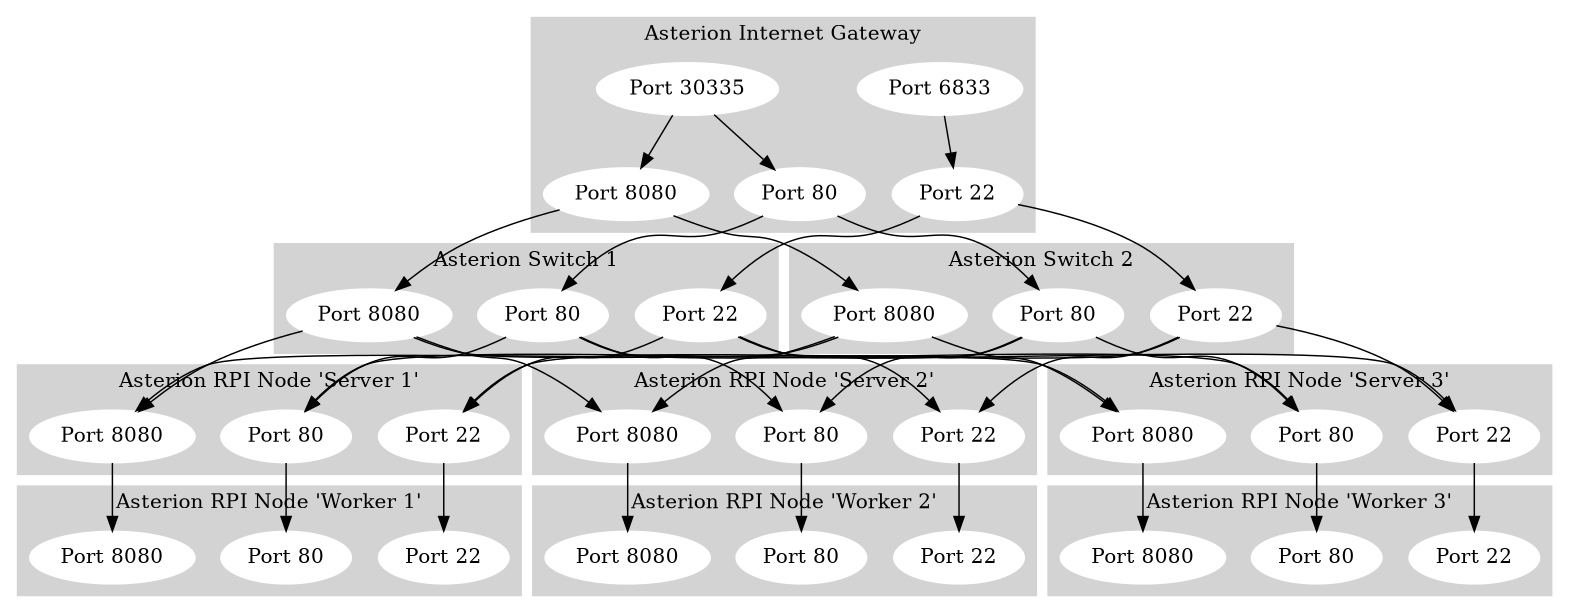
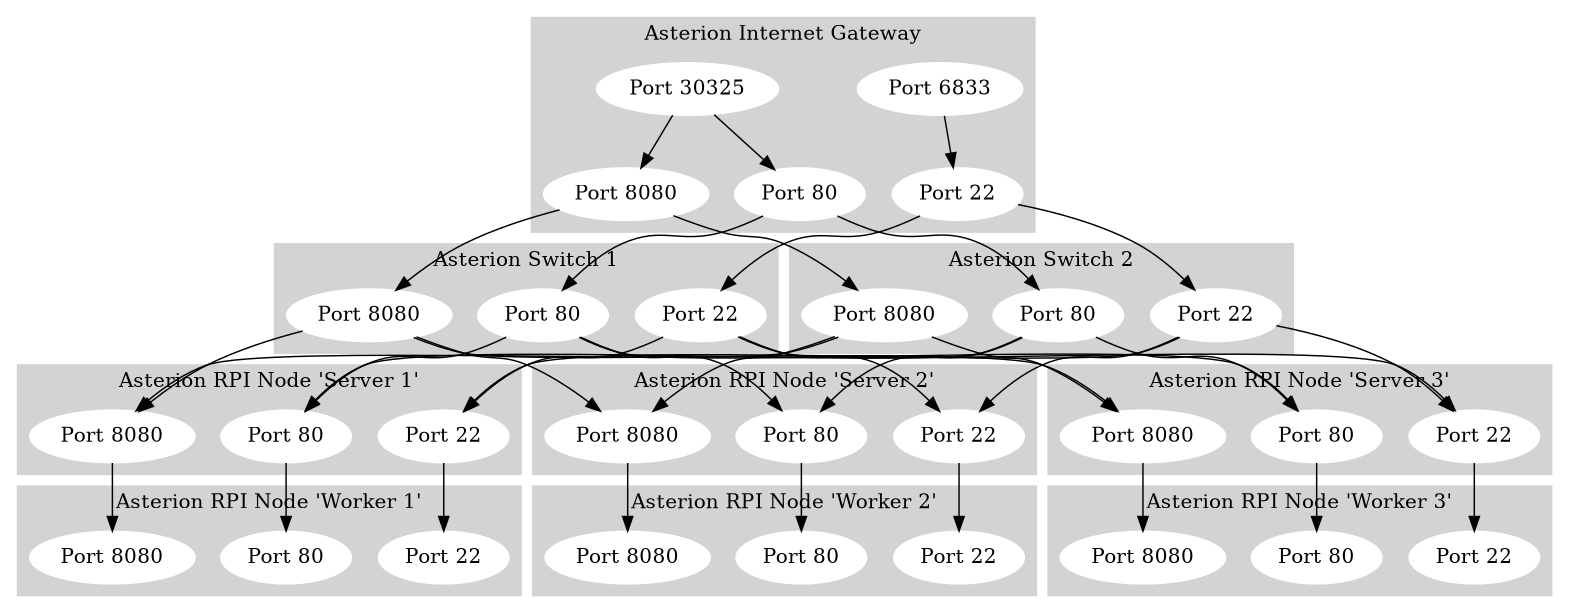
(688, 89) -> (688, 89)
